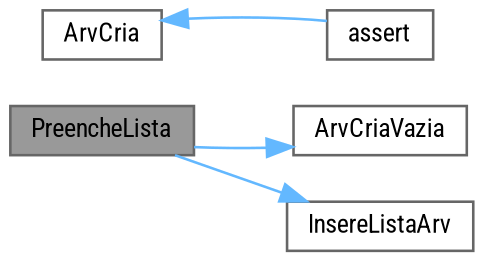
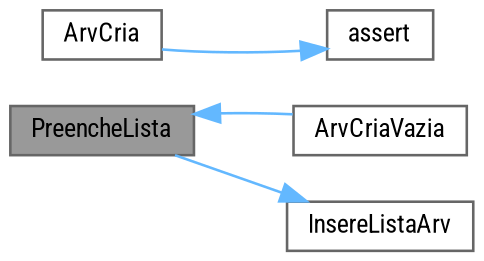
(258, 18) -> (231, 52)
(230, 148) -> (256, 113)
